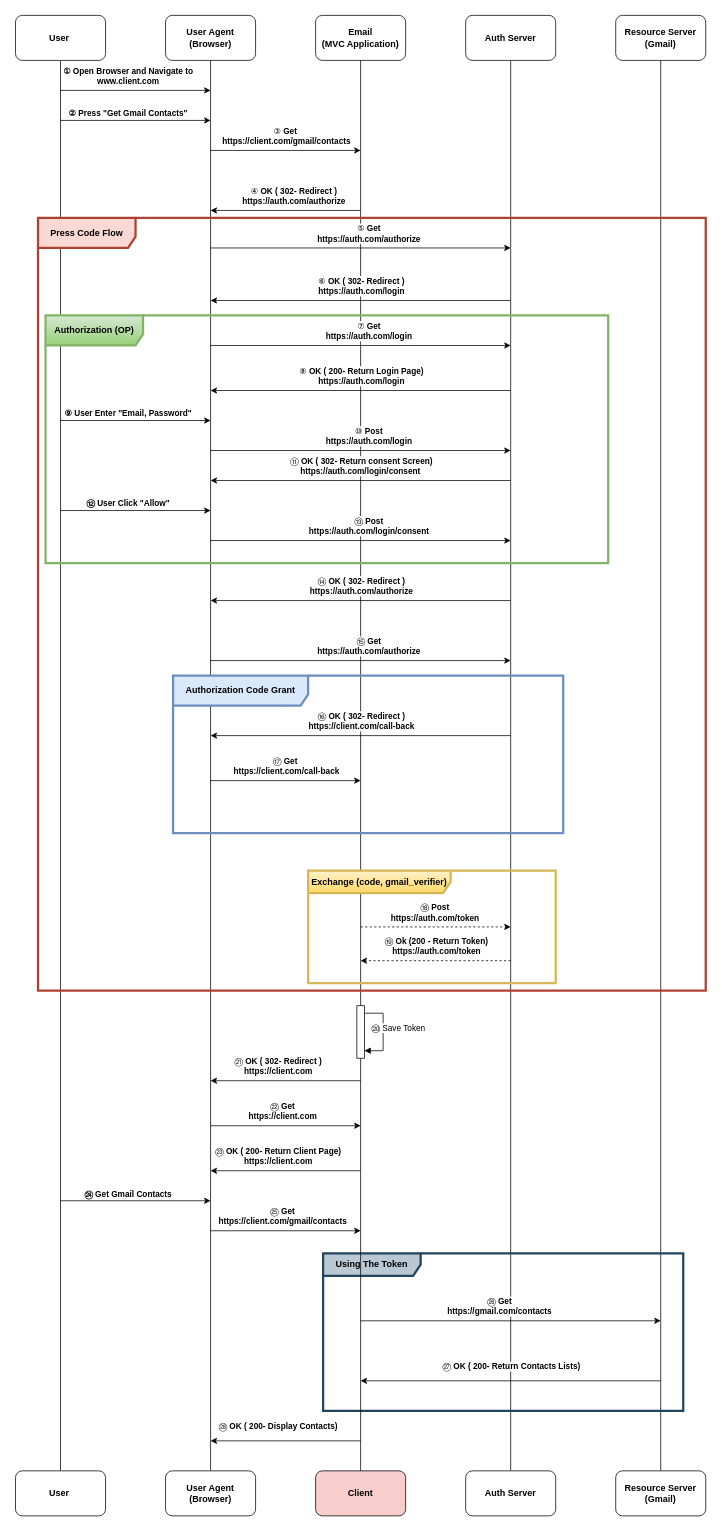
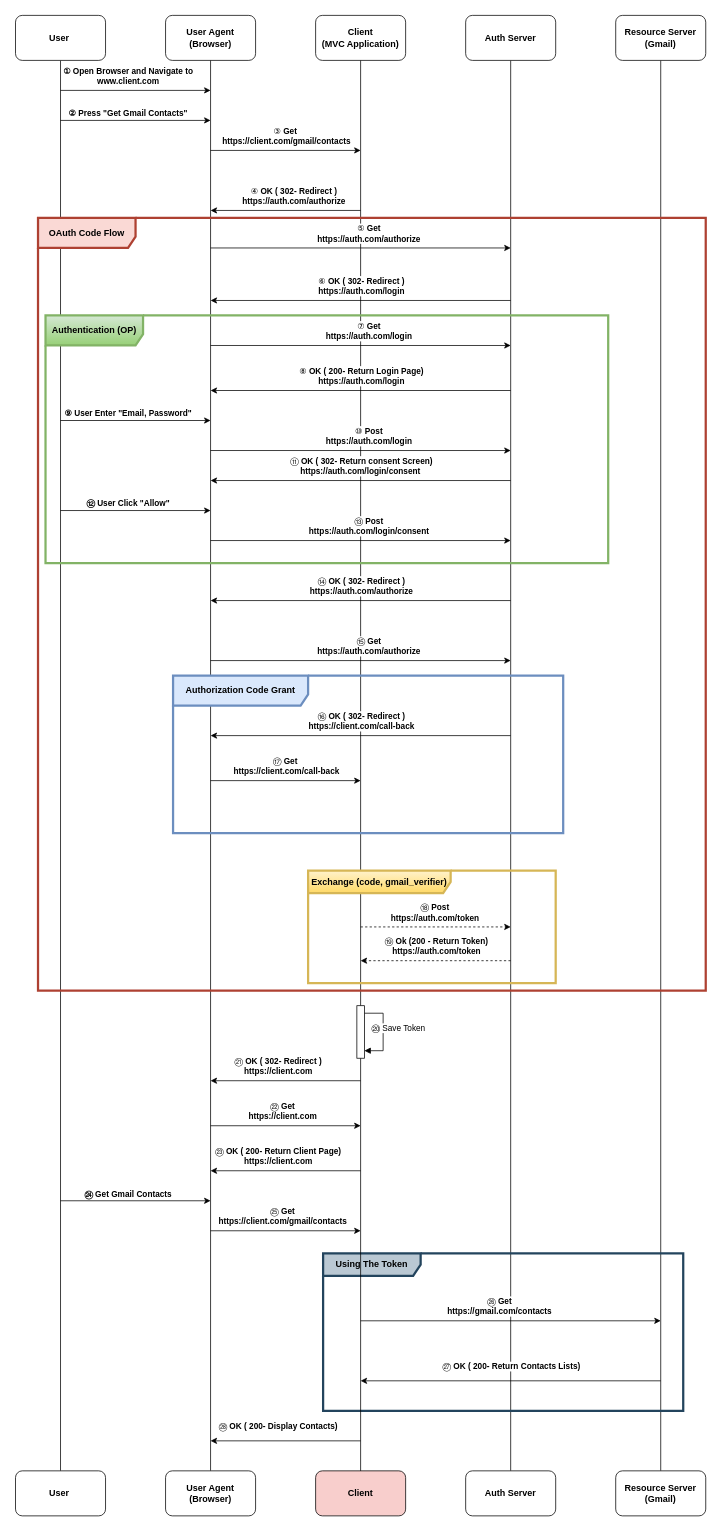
(360, 38) -> (360, 38)
(87, 233) -> (87, 233)
(94, 330) -> (94, 330)
